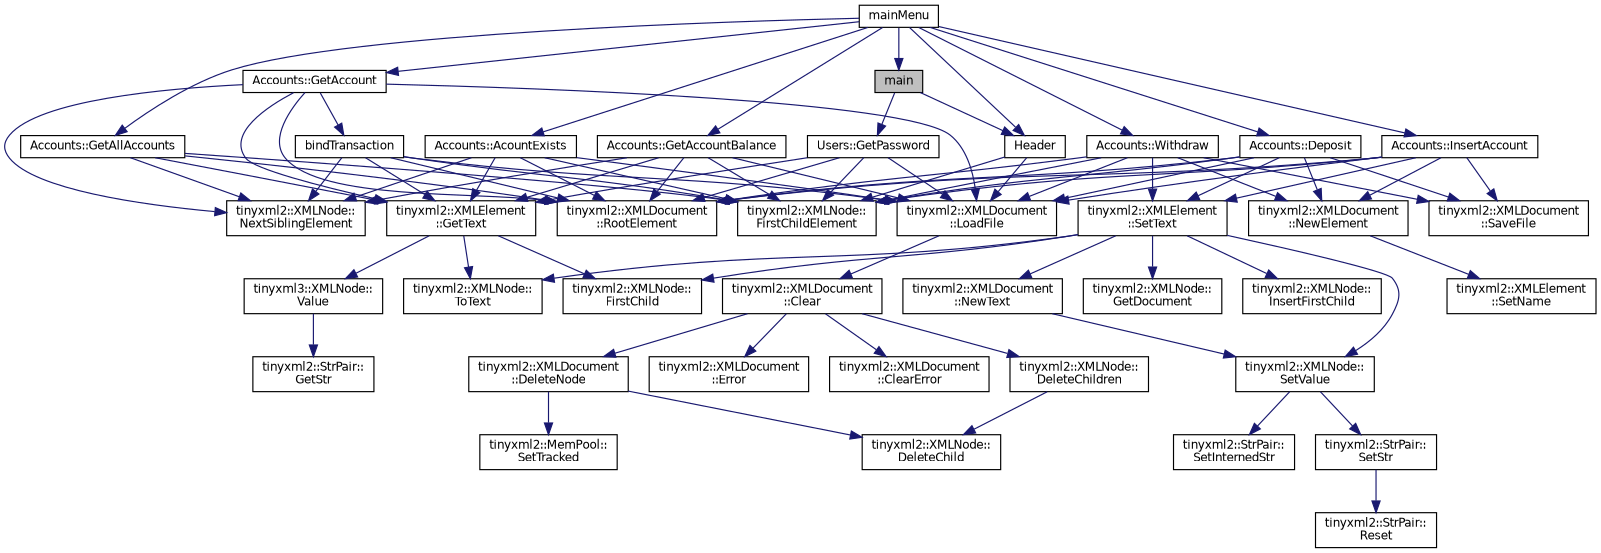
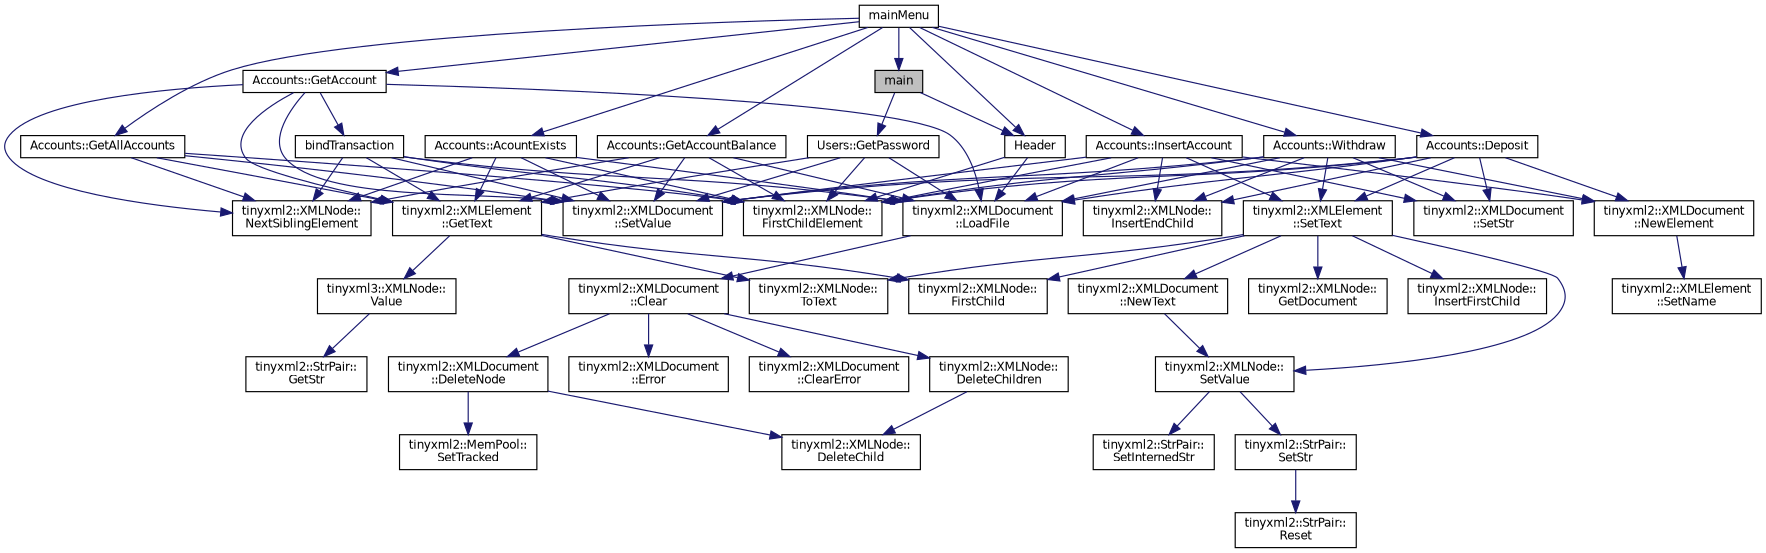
(637, 218) -> (643, 218)
none -> (1153, 218)
(1509, 218) -> (1494, 218)
